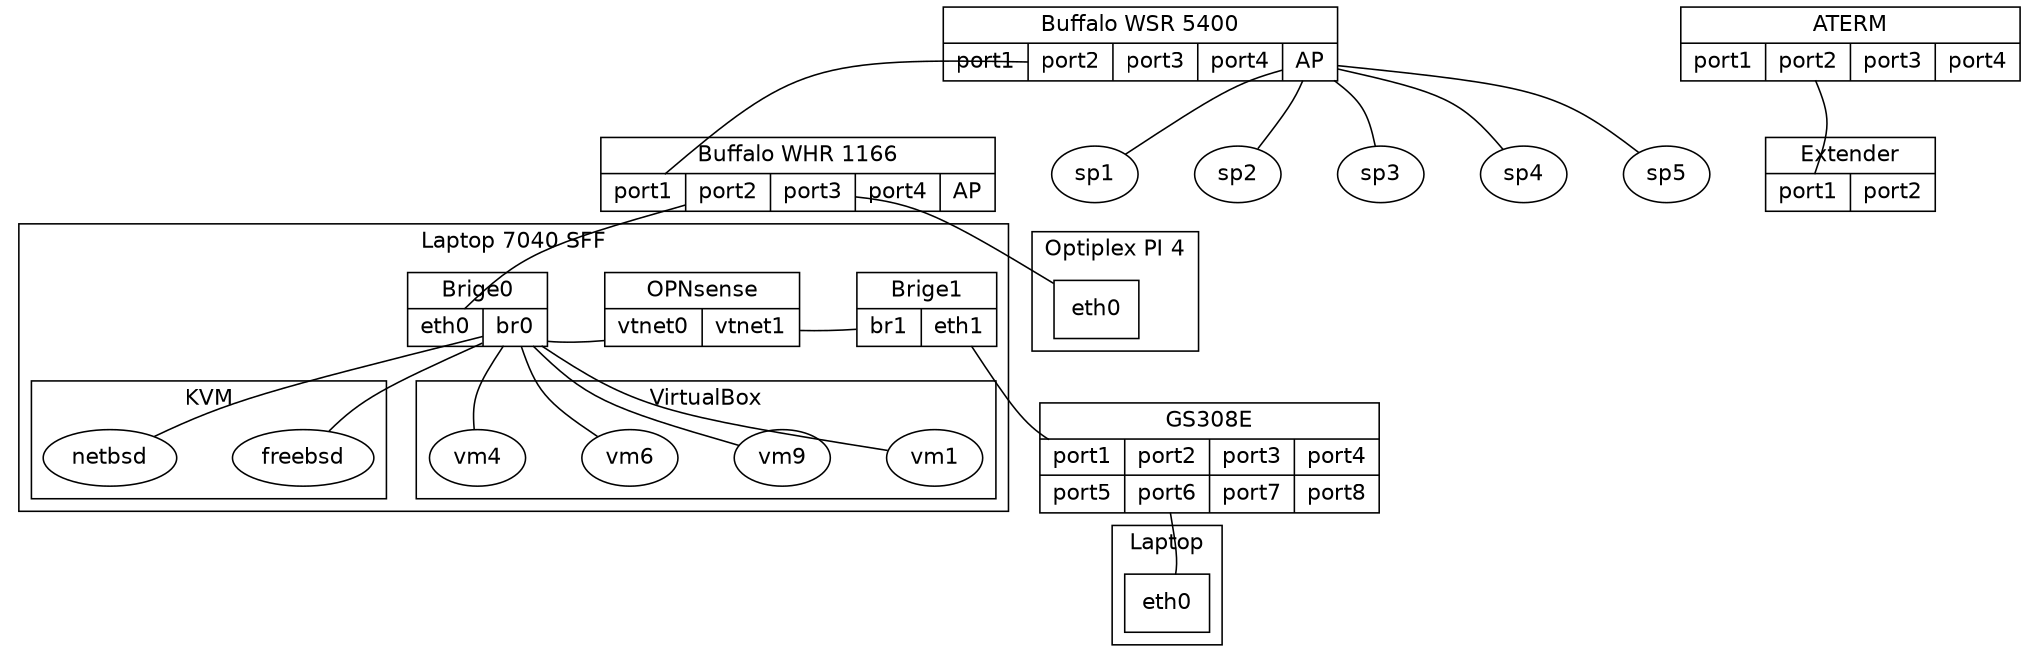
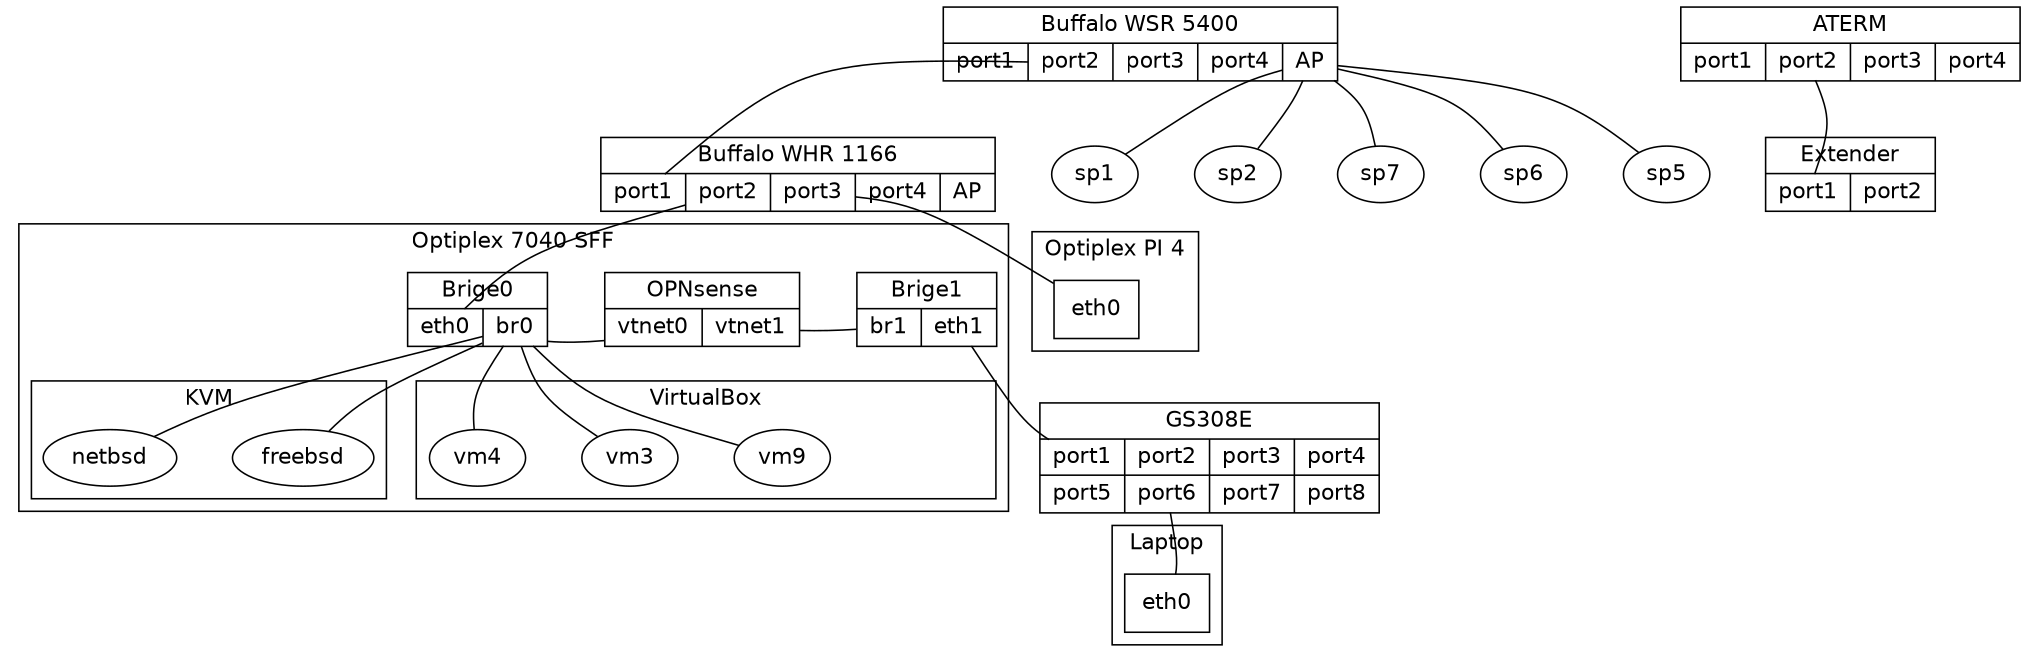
(1381, 174) -> (1381, 174)
(1524, 174) -> (1524, 174)
(514, 242) -> (514, 242)
(630, 458) -> (630, 458)
(935, 458) -> none
